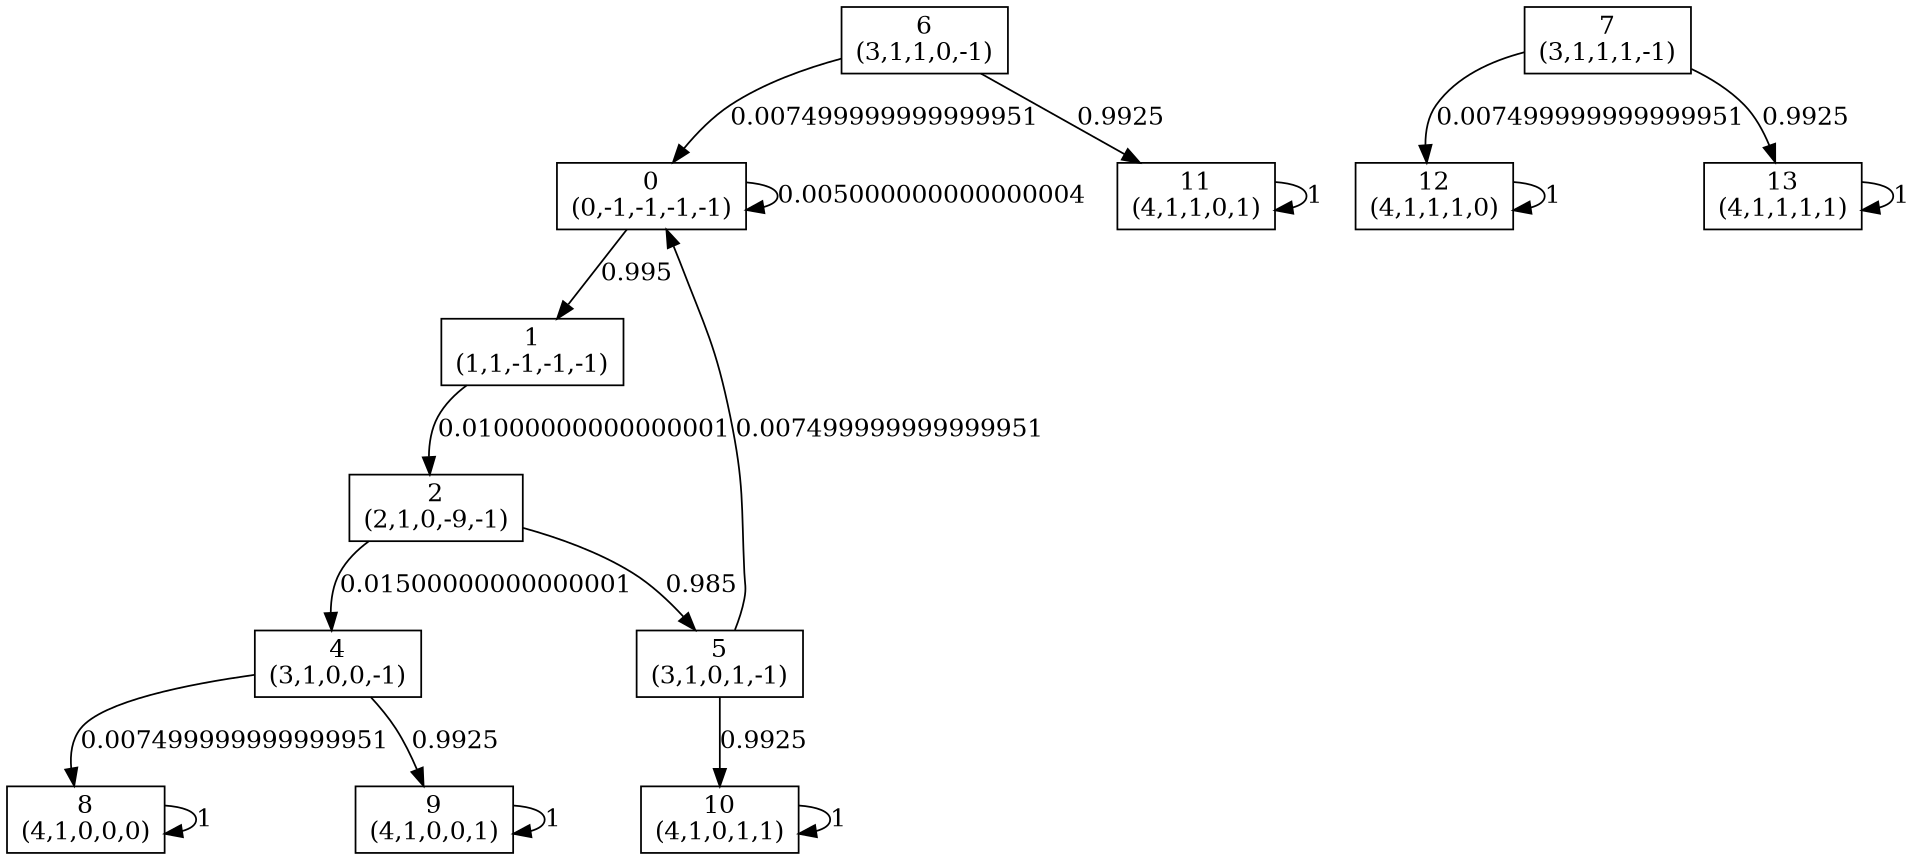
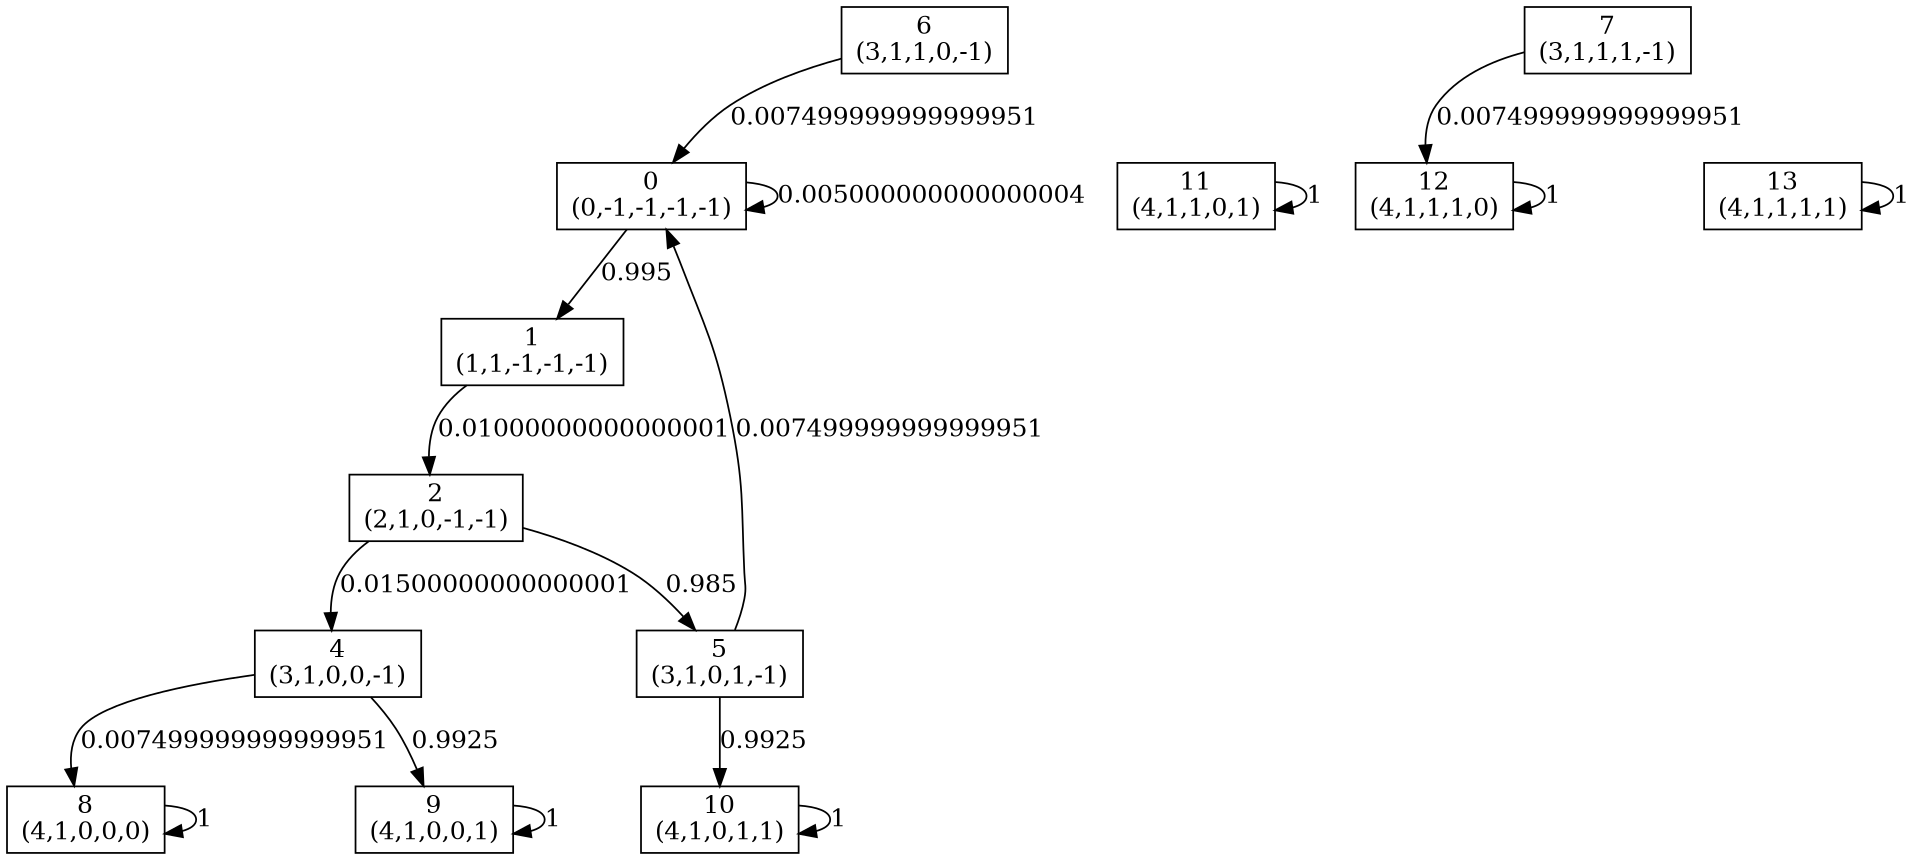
(1738, 99) -> none
(1053, 114) -> none
(436, 508) -> (436, 508)
